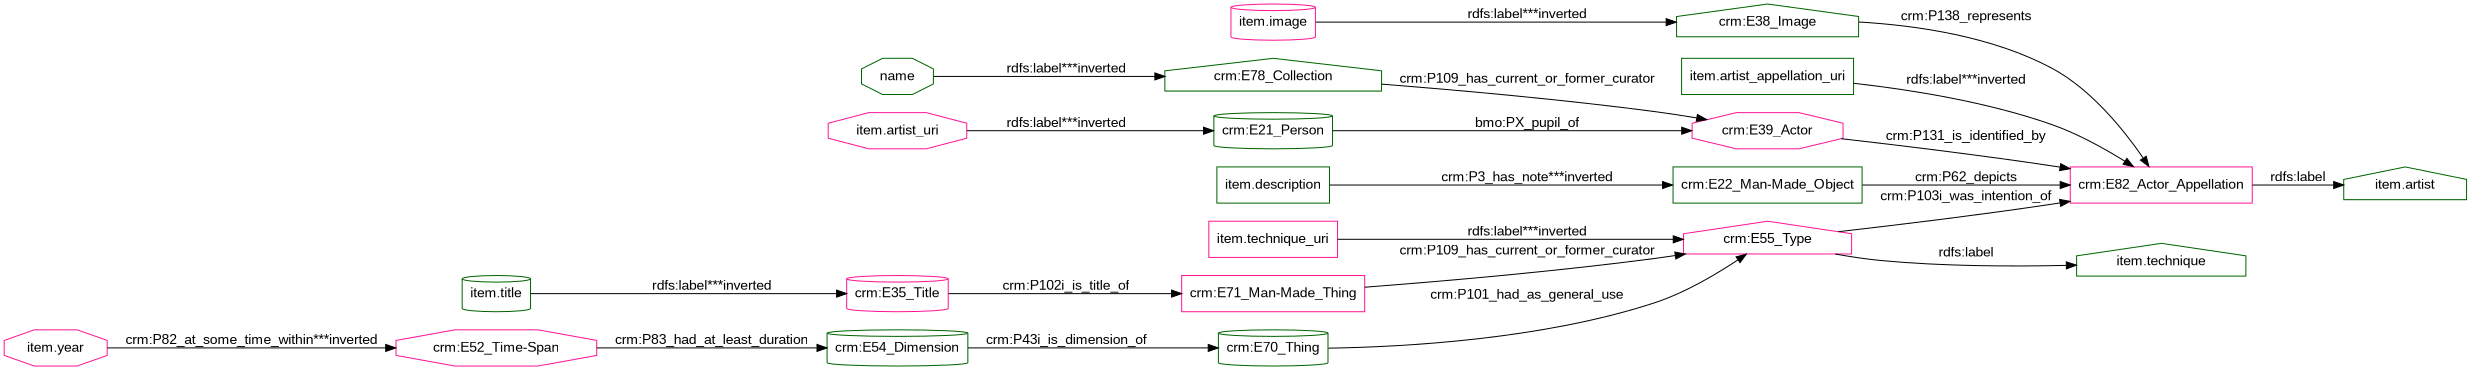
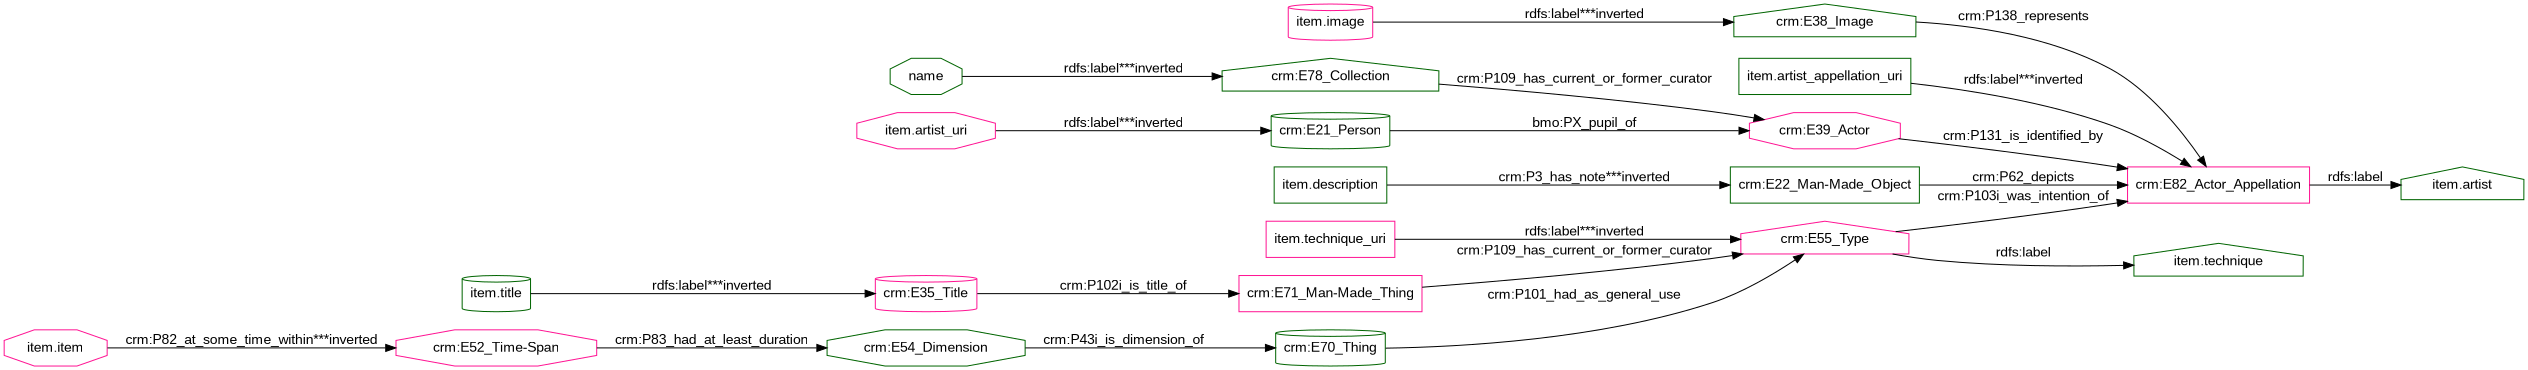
(56, 348) -> (56, 348)
(897, 348) -> (926, 348)
